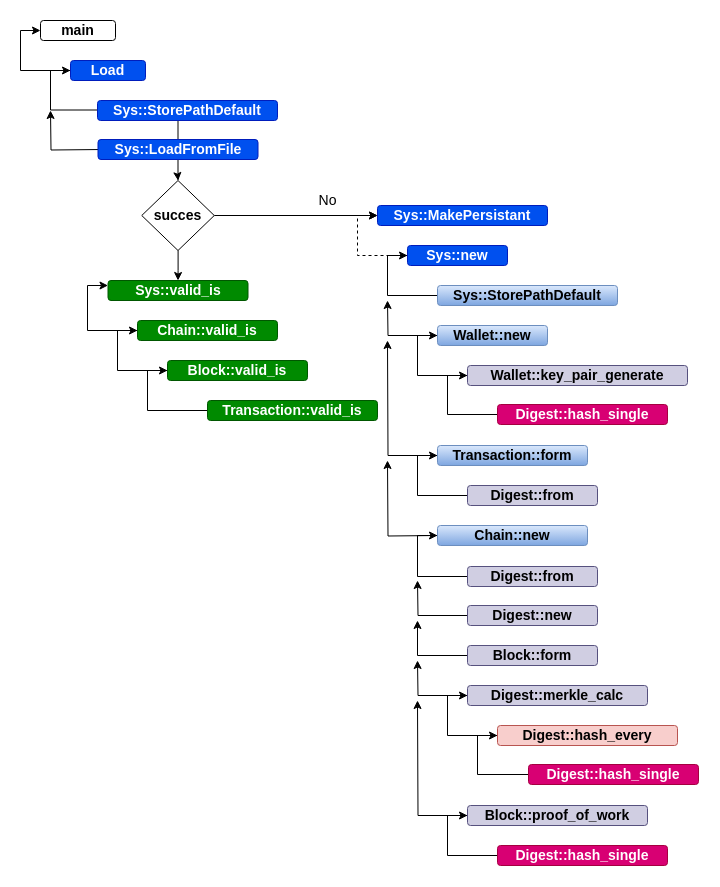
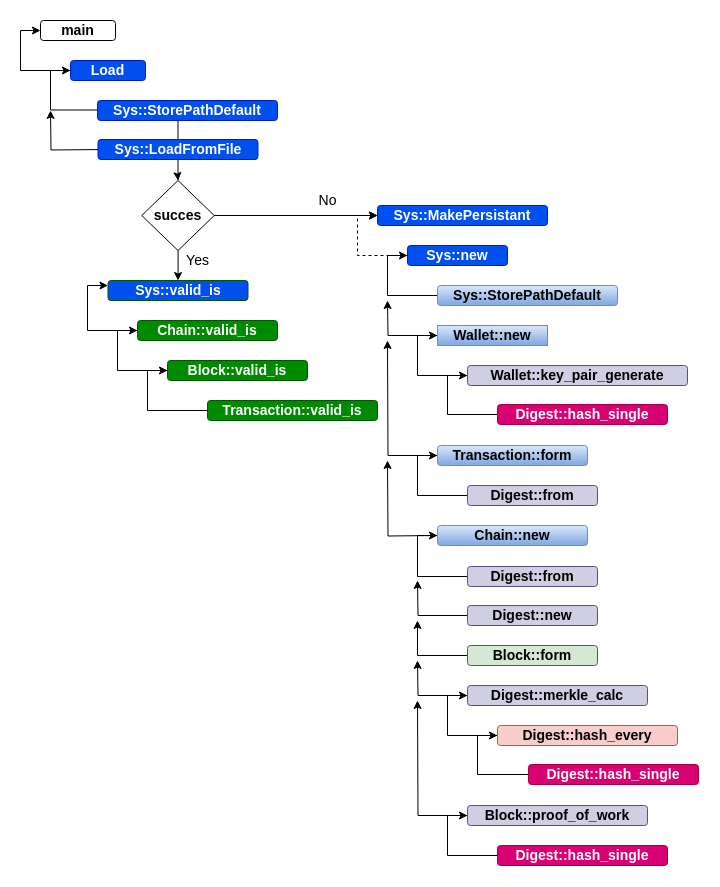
none -> (198, 261)
(178, 291) -> (178, 291)
(493, 336) -> (493, 336)
(533, 656) -> (533, 656)
